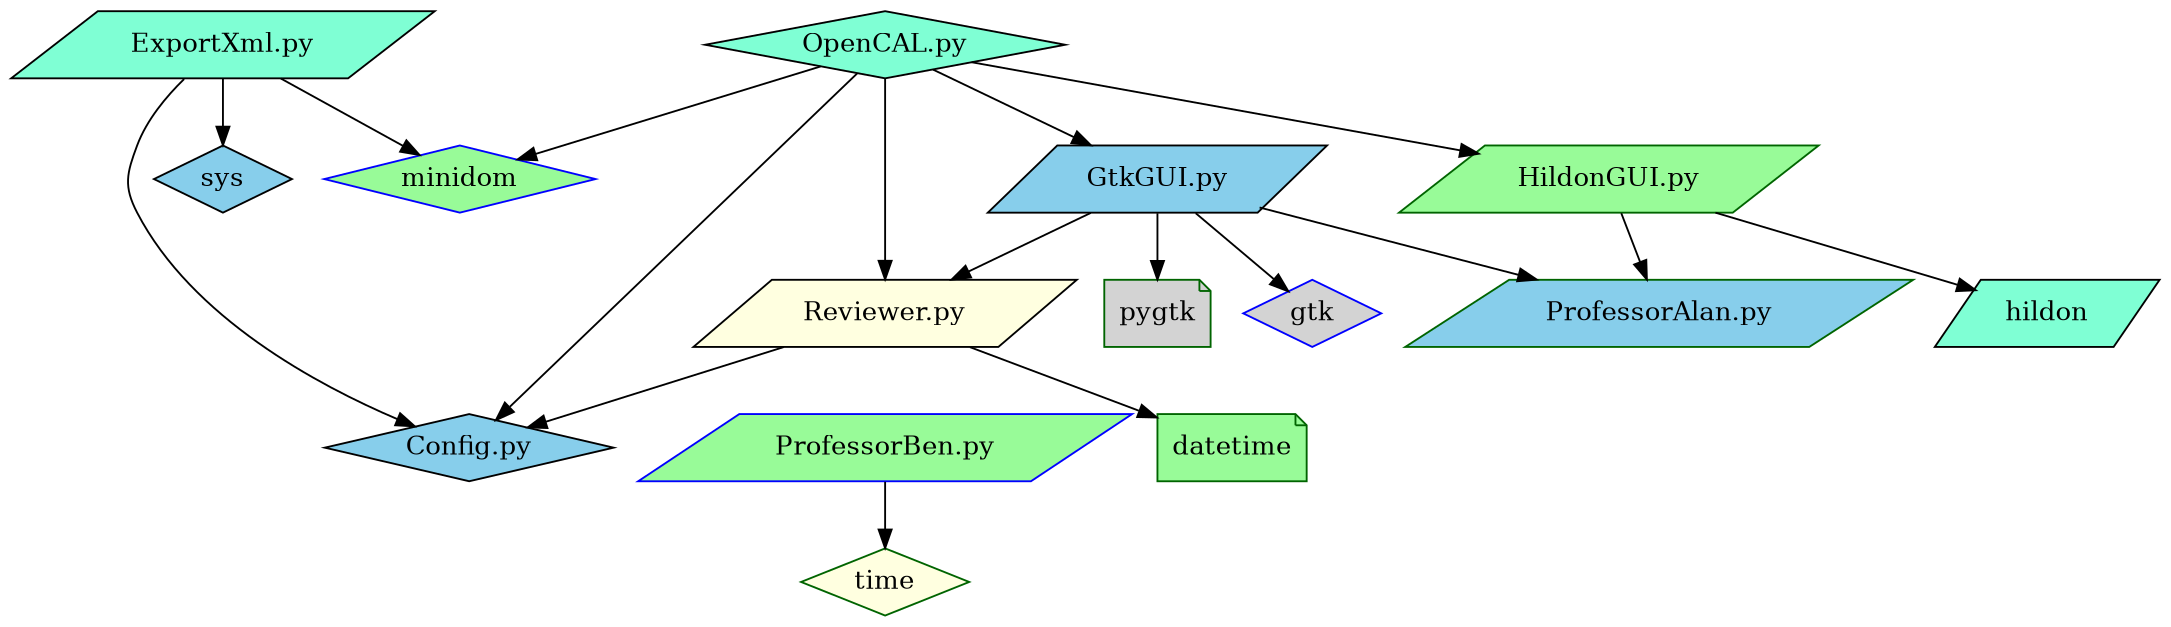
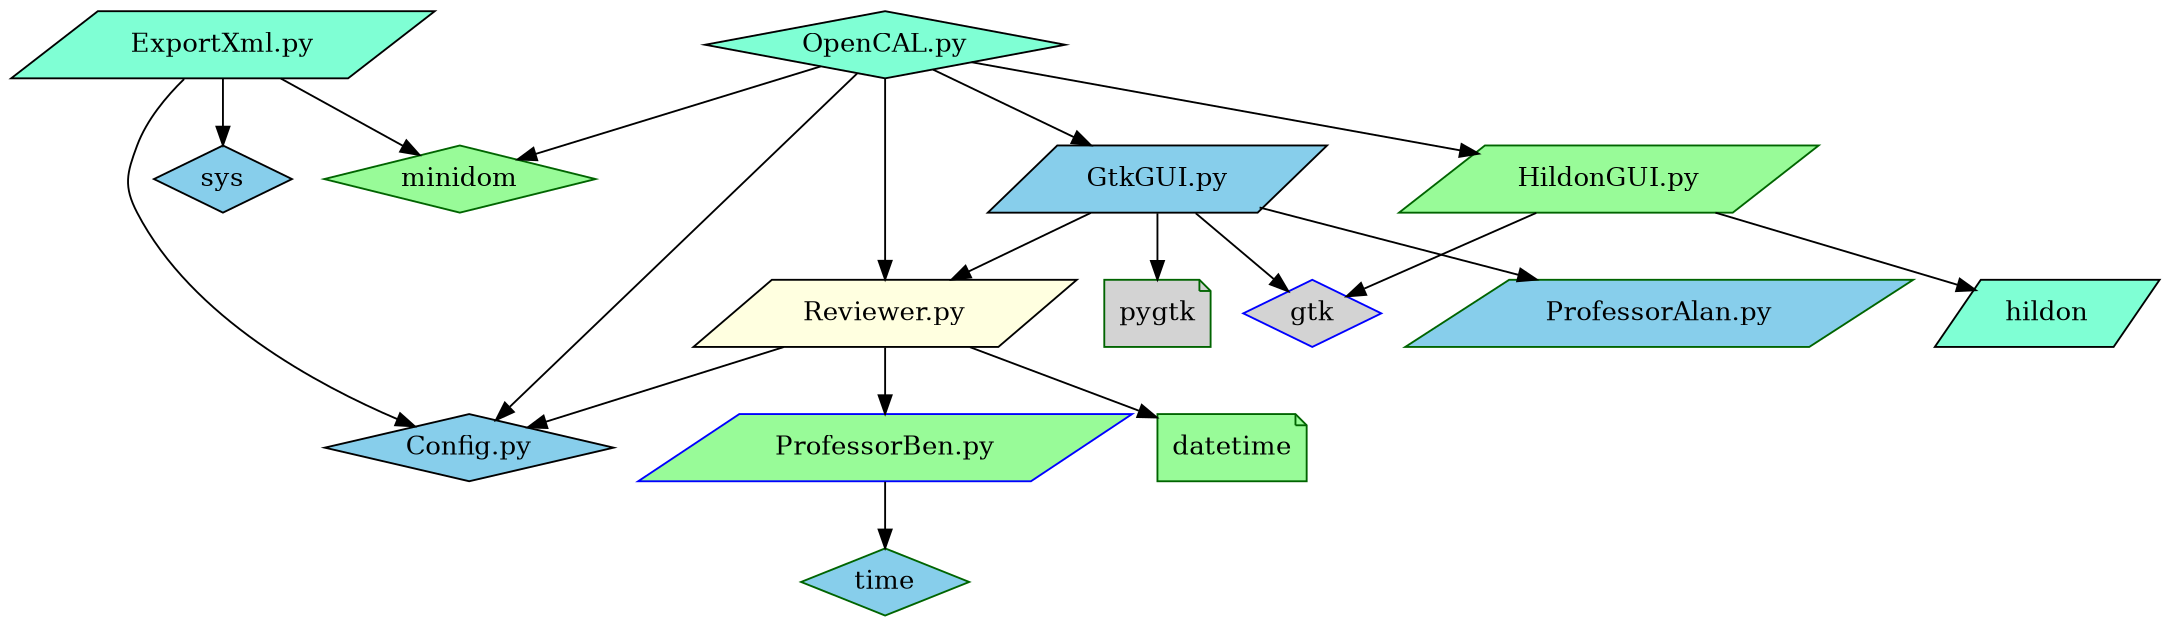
(460, 179) -> (460, 179)
(1631, 238) -> (1459, 247)
none -> (885, 371)
(885, 582) -> (885, 582)
